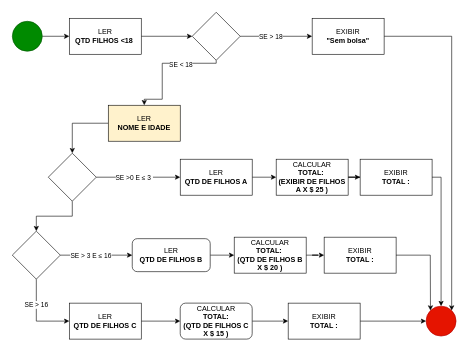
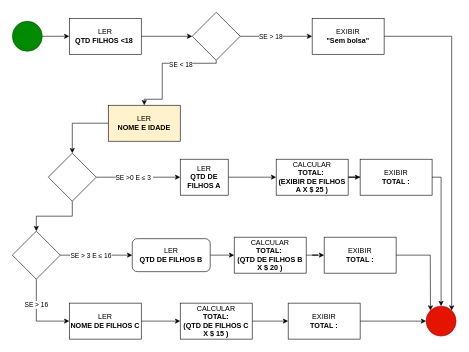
(216, 177) -> (204, 177)
(105, 321) -> (105, 321)
(216, 321) -> (216, 321)
